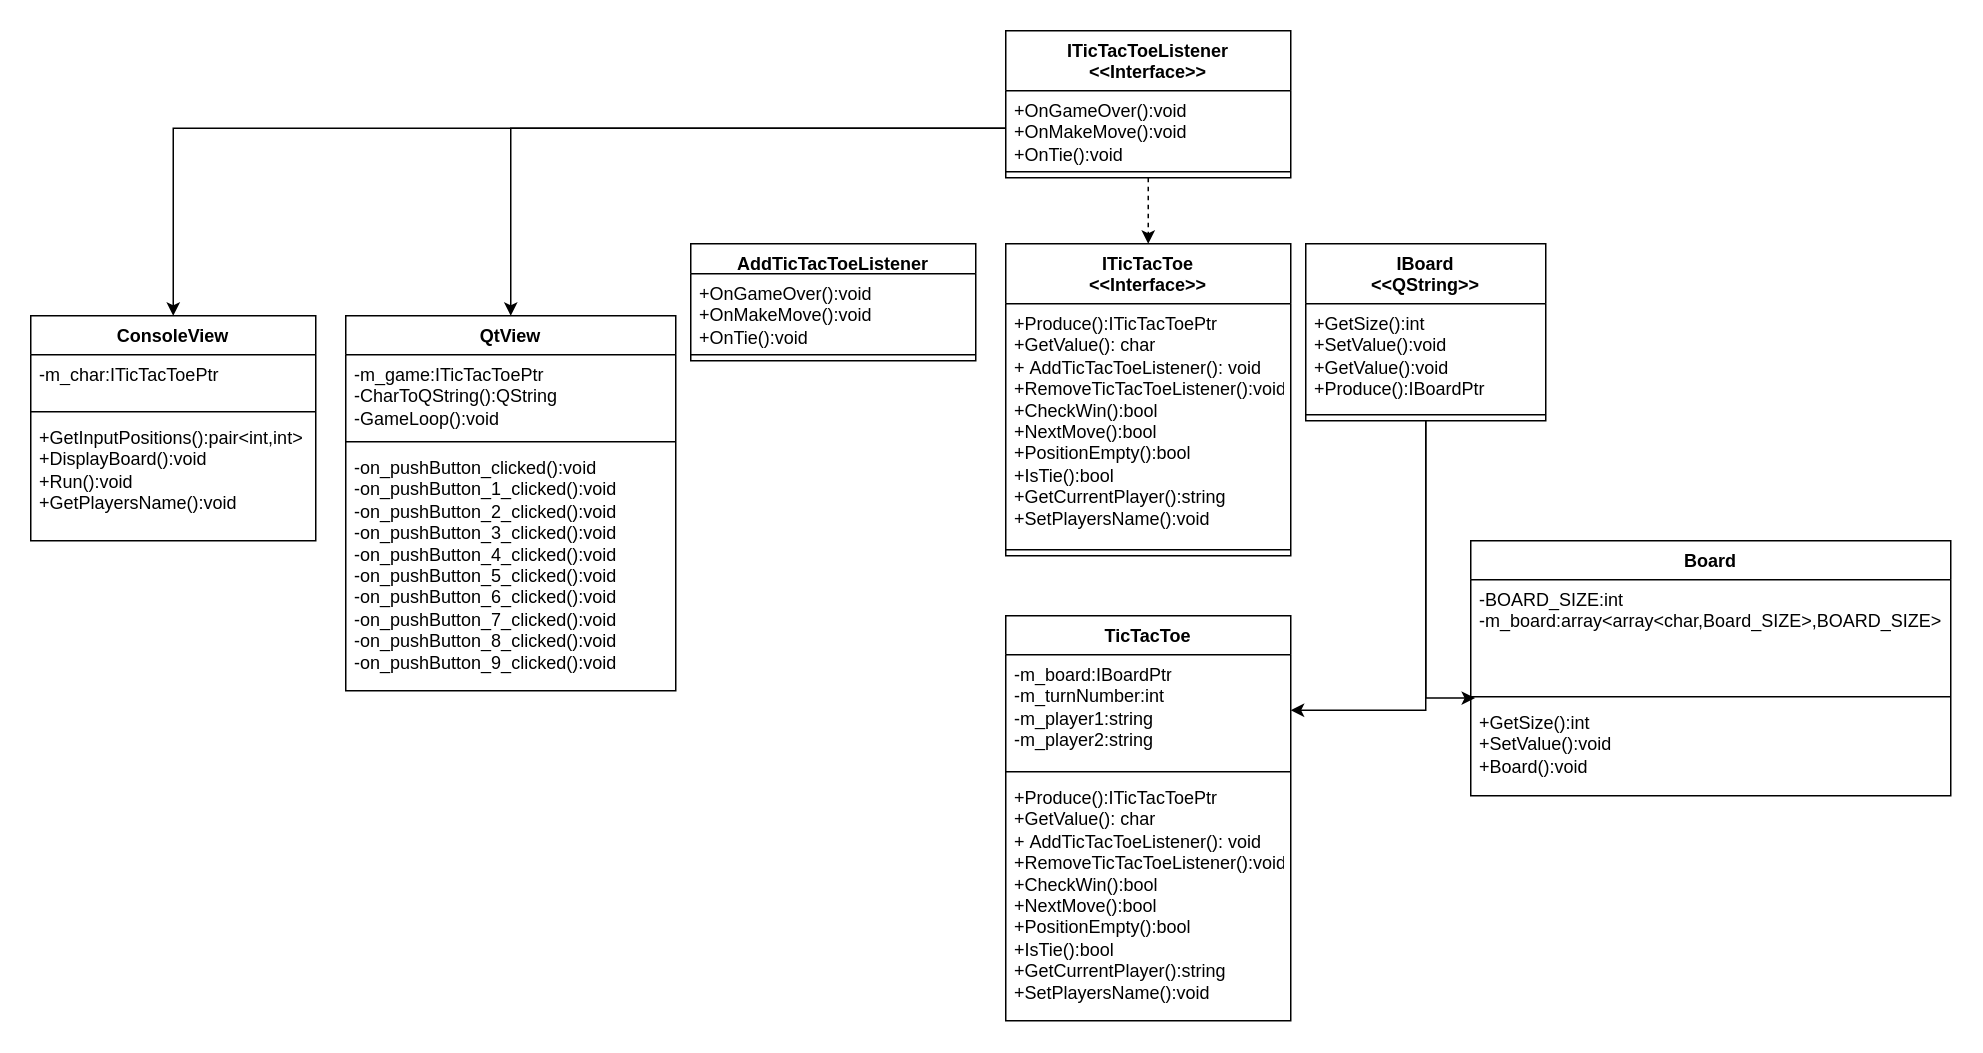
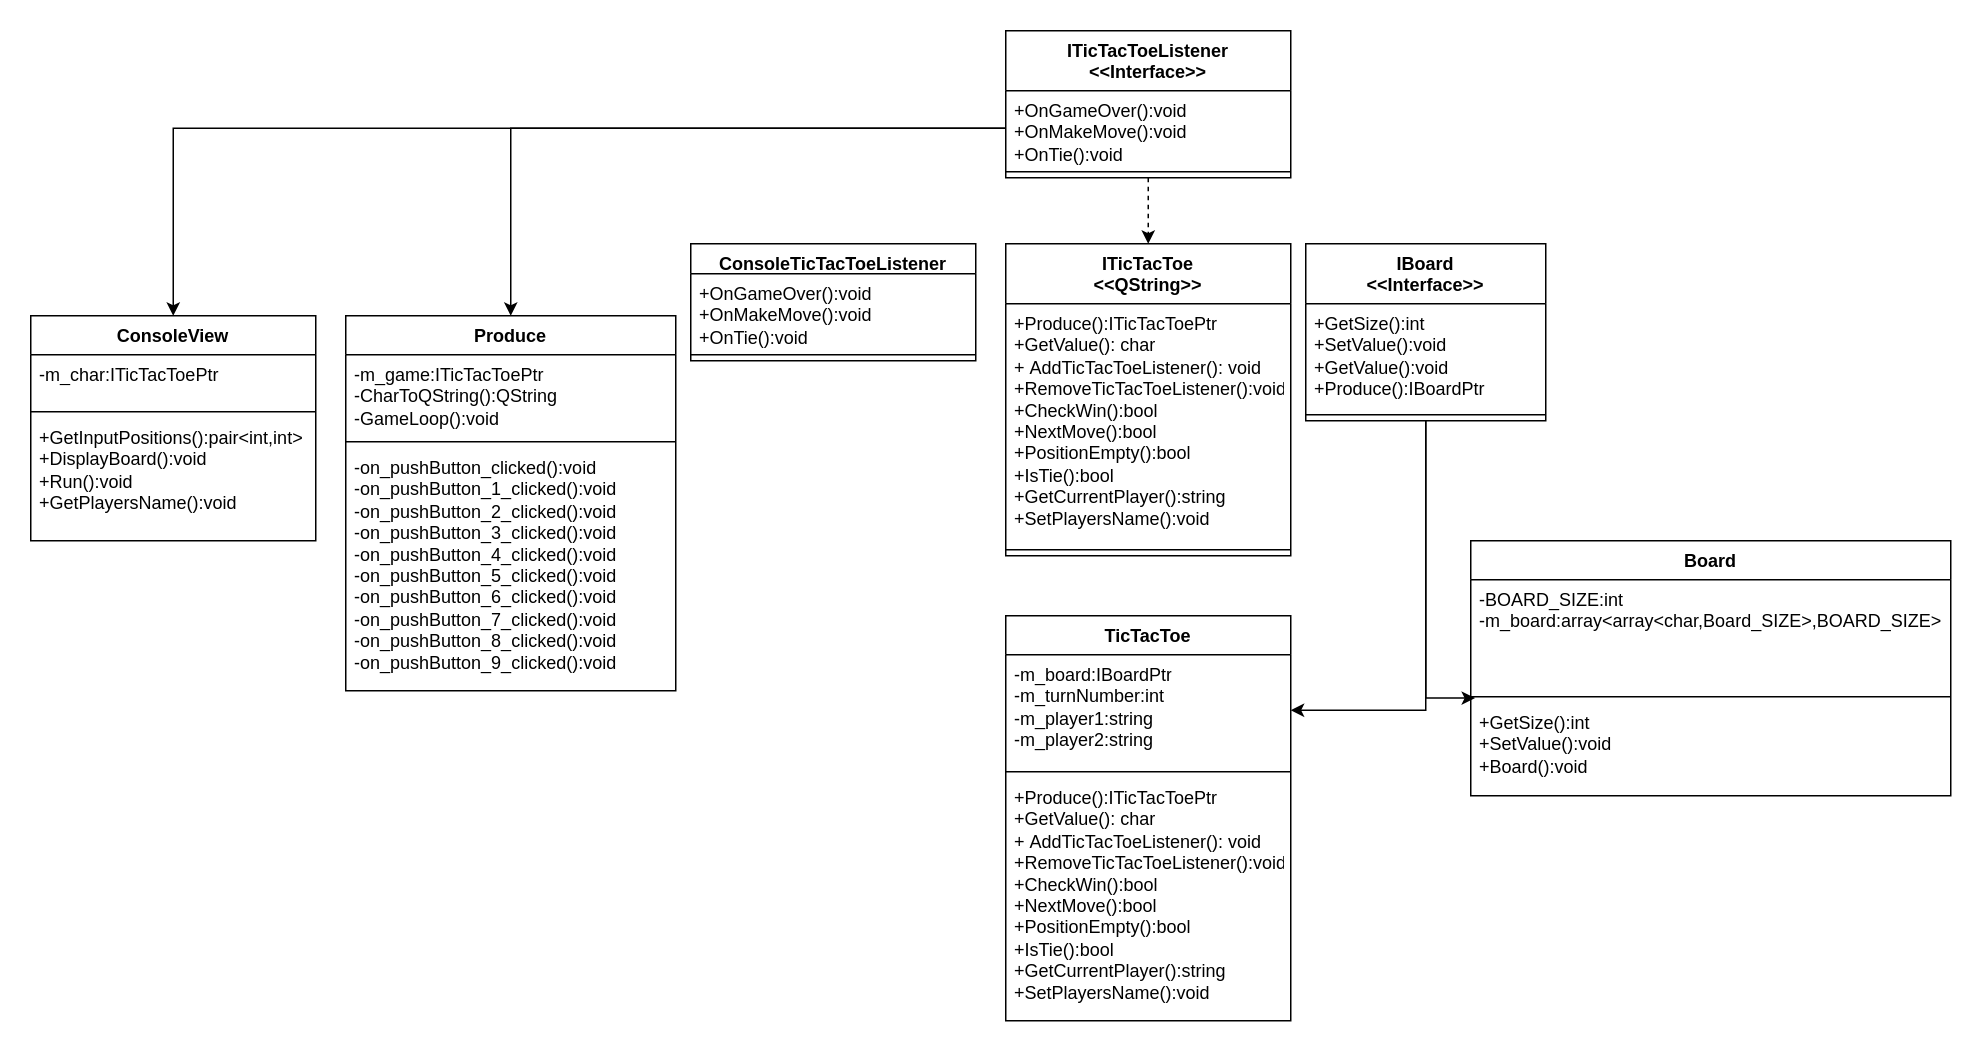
(833, 265) -> (833, 265)
(1148, 276) -> (1148, 276)
(1426, 276) -> (1426, 276)
(511, 337) -> (511, 337)
